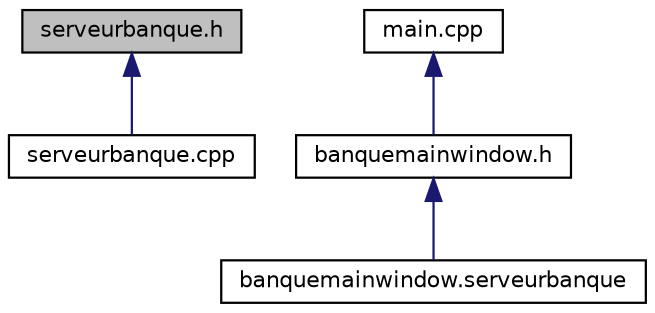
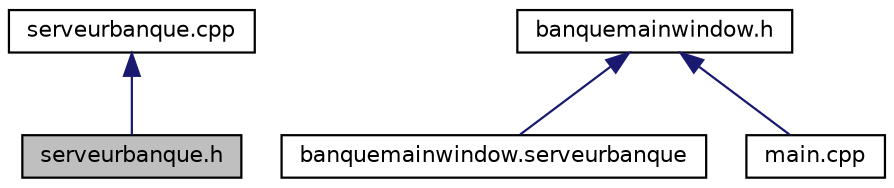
(132, 106) -> (132, 106)
(434, 106) -> (744, 101)
